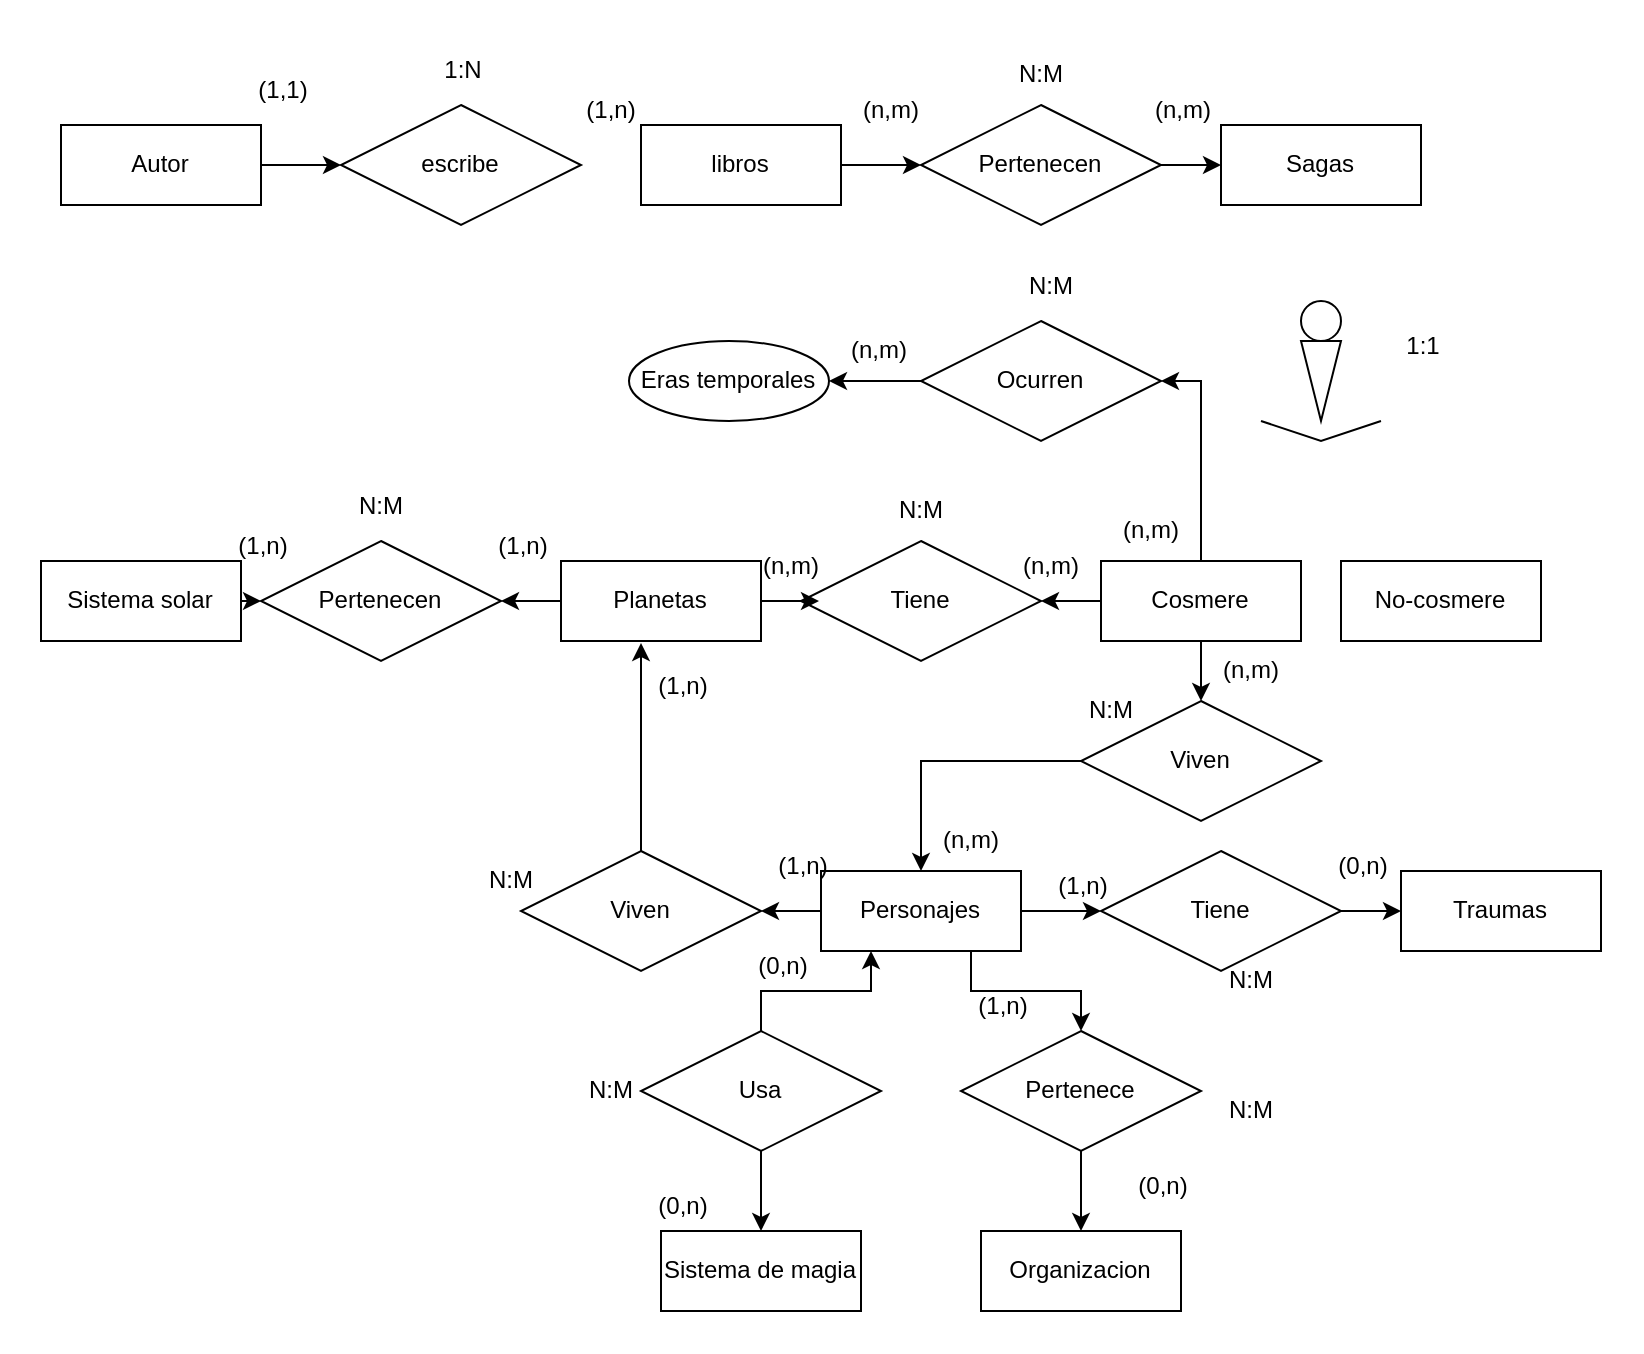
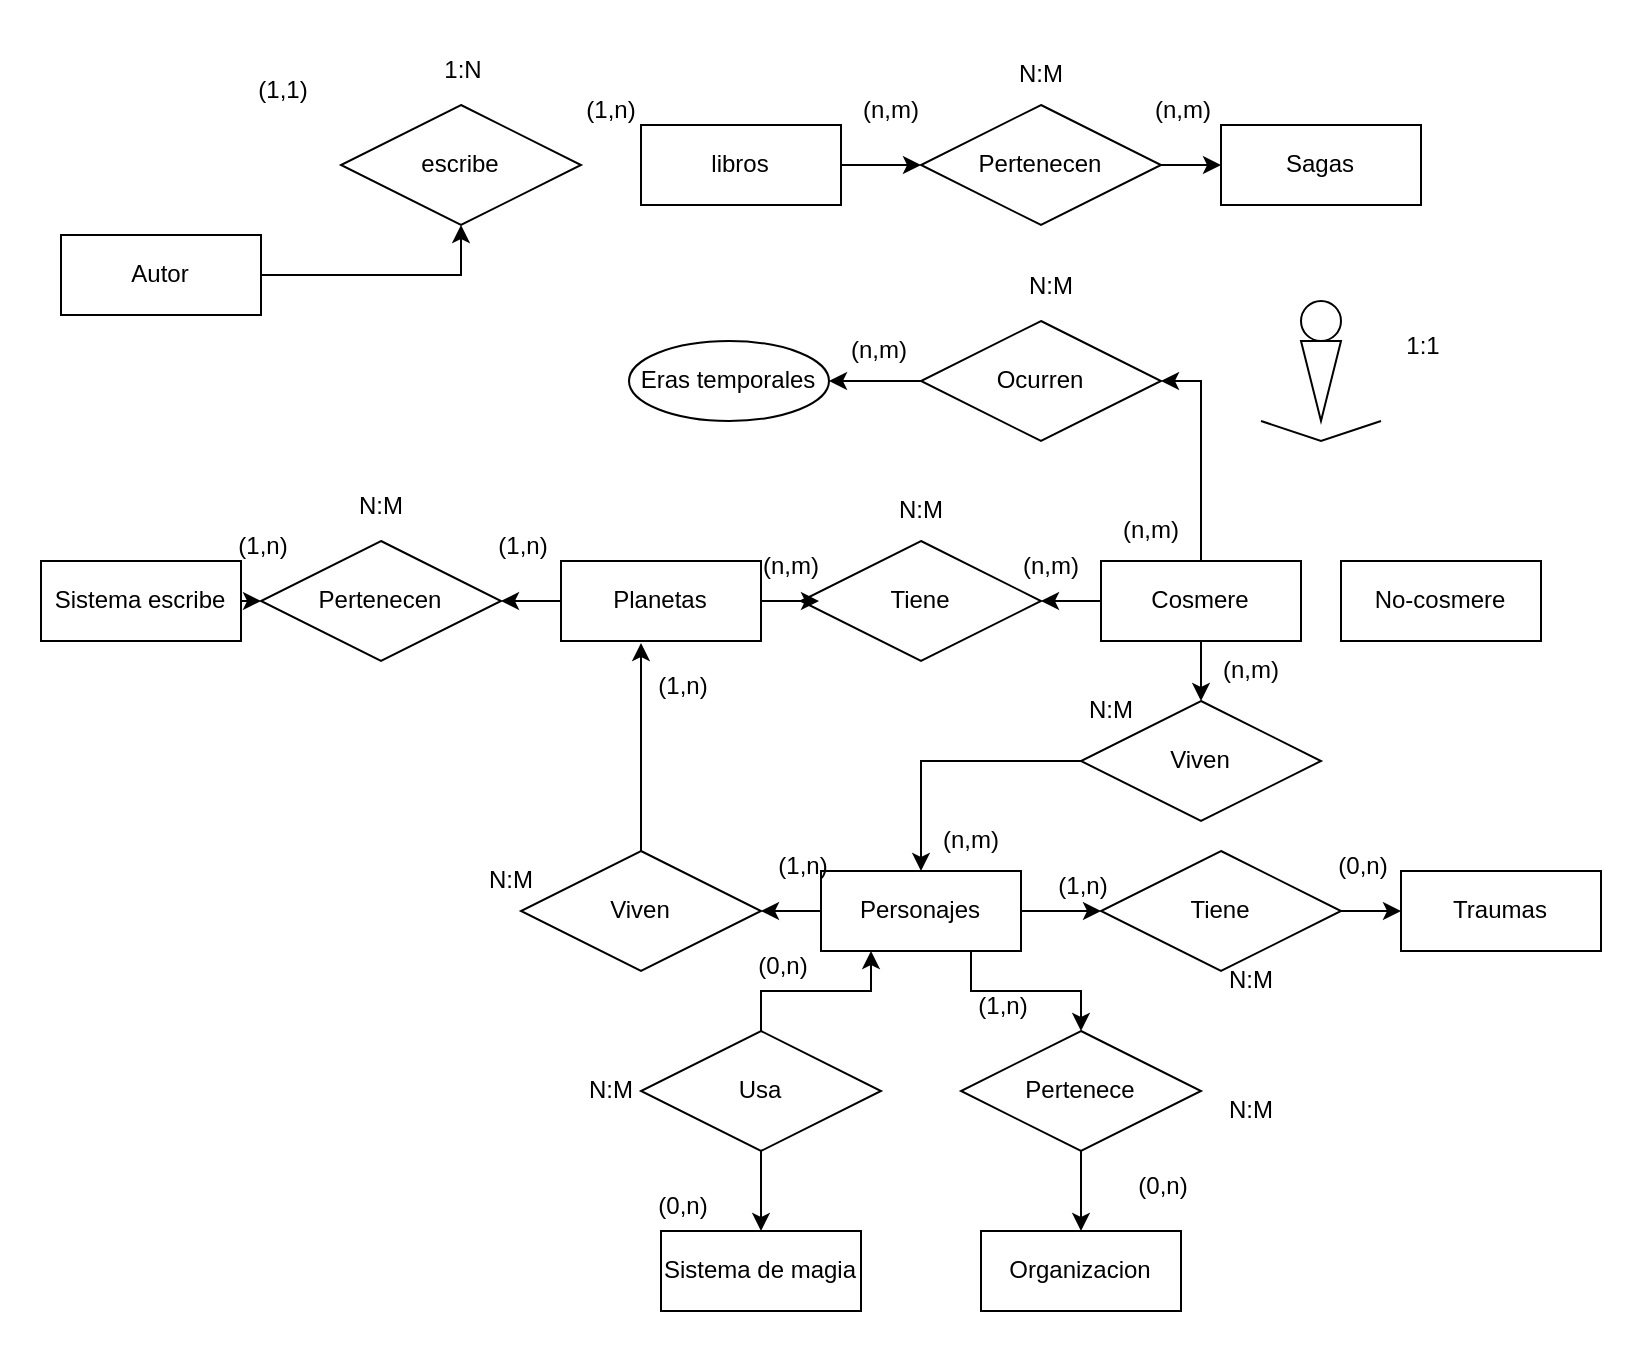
(161, 165) -> (161, 275)
(141, 601) -> (141, 601)
